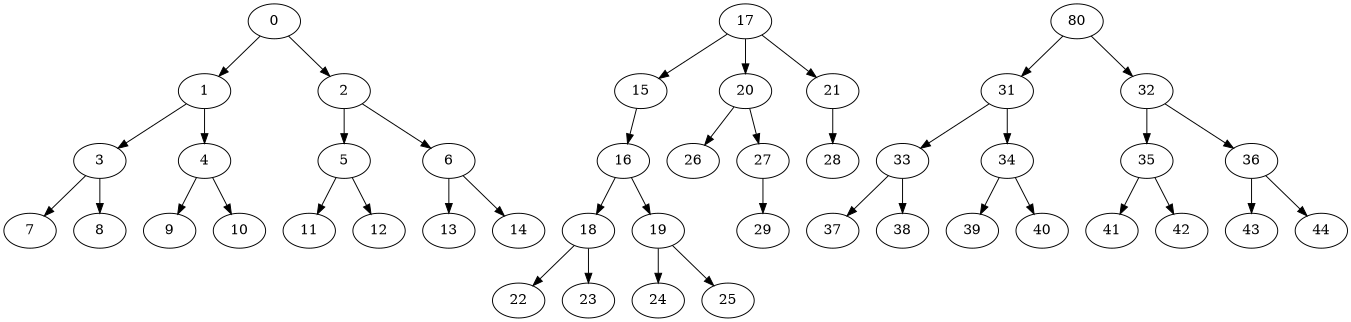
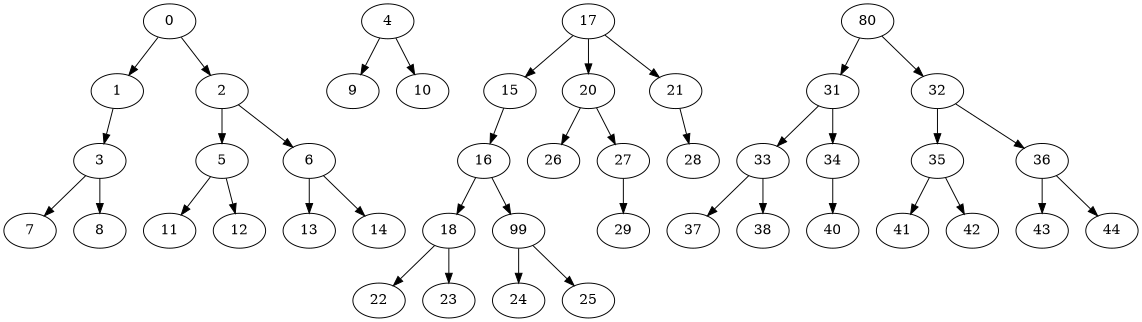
(205, 121) -> none
(658, 231) -> (519, 231)
(972, 231) -> none
